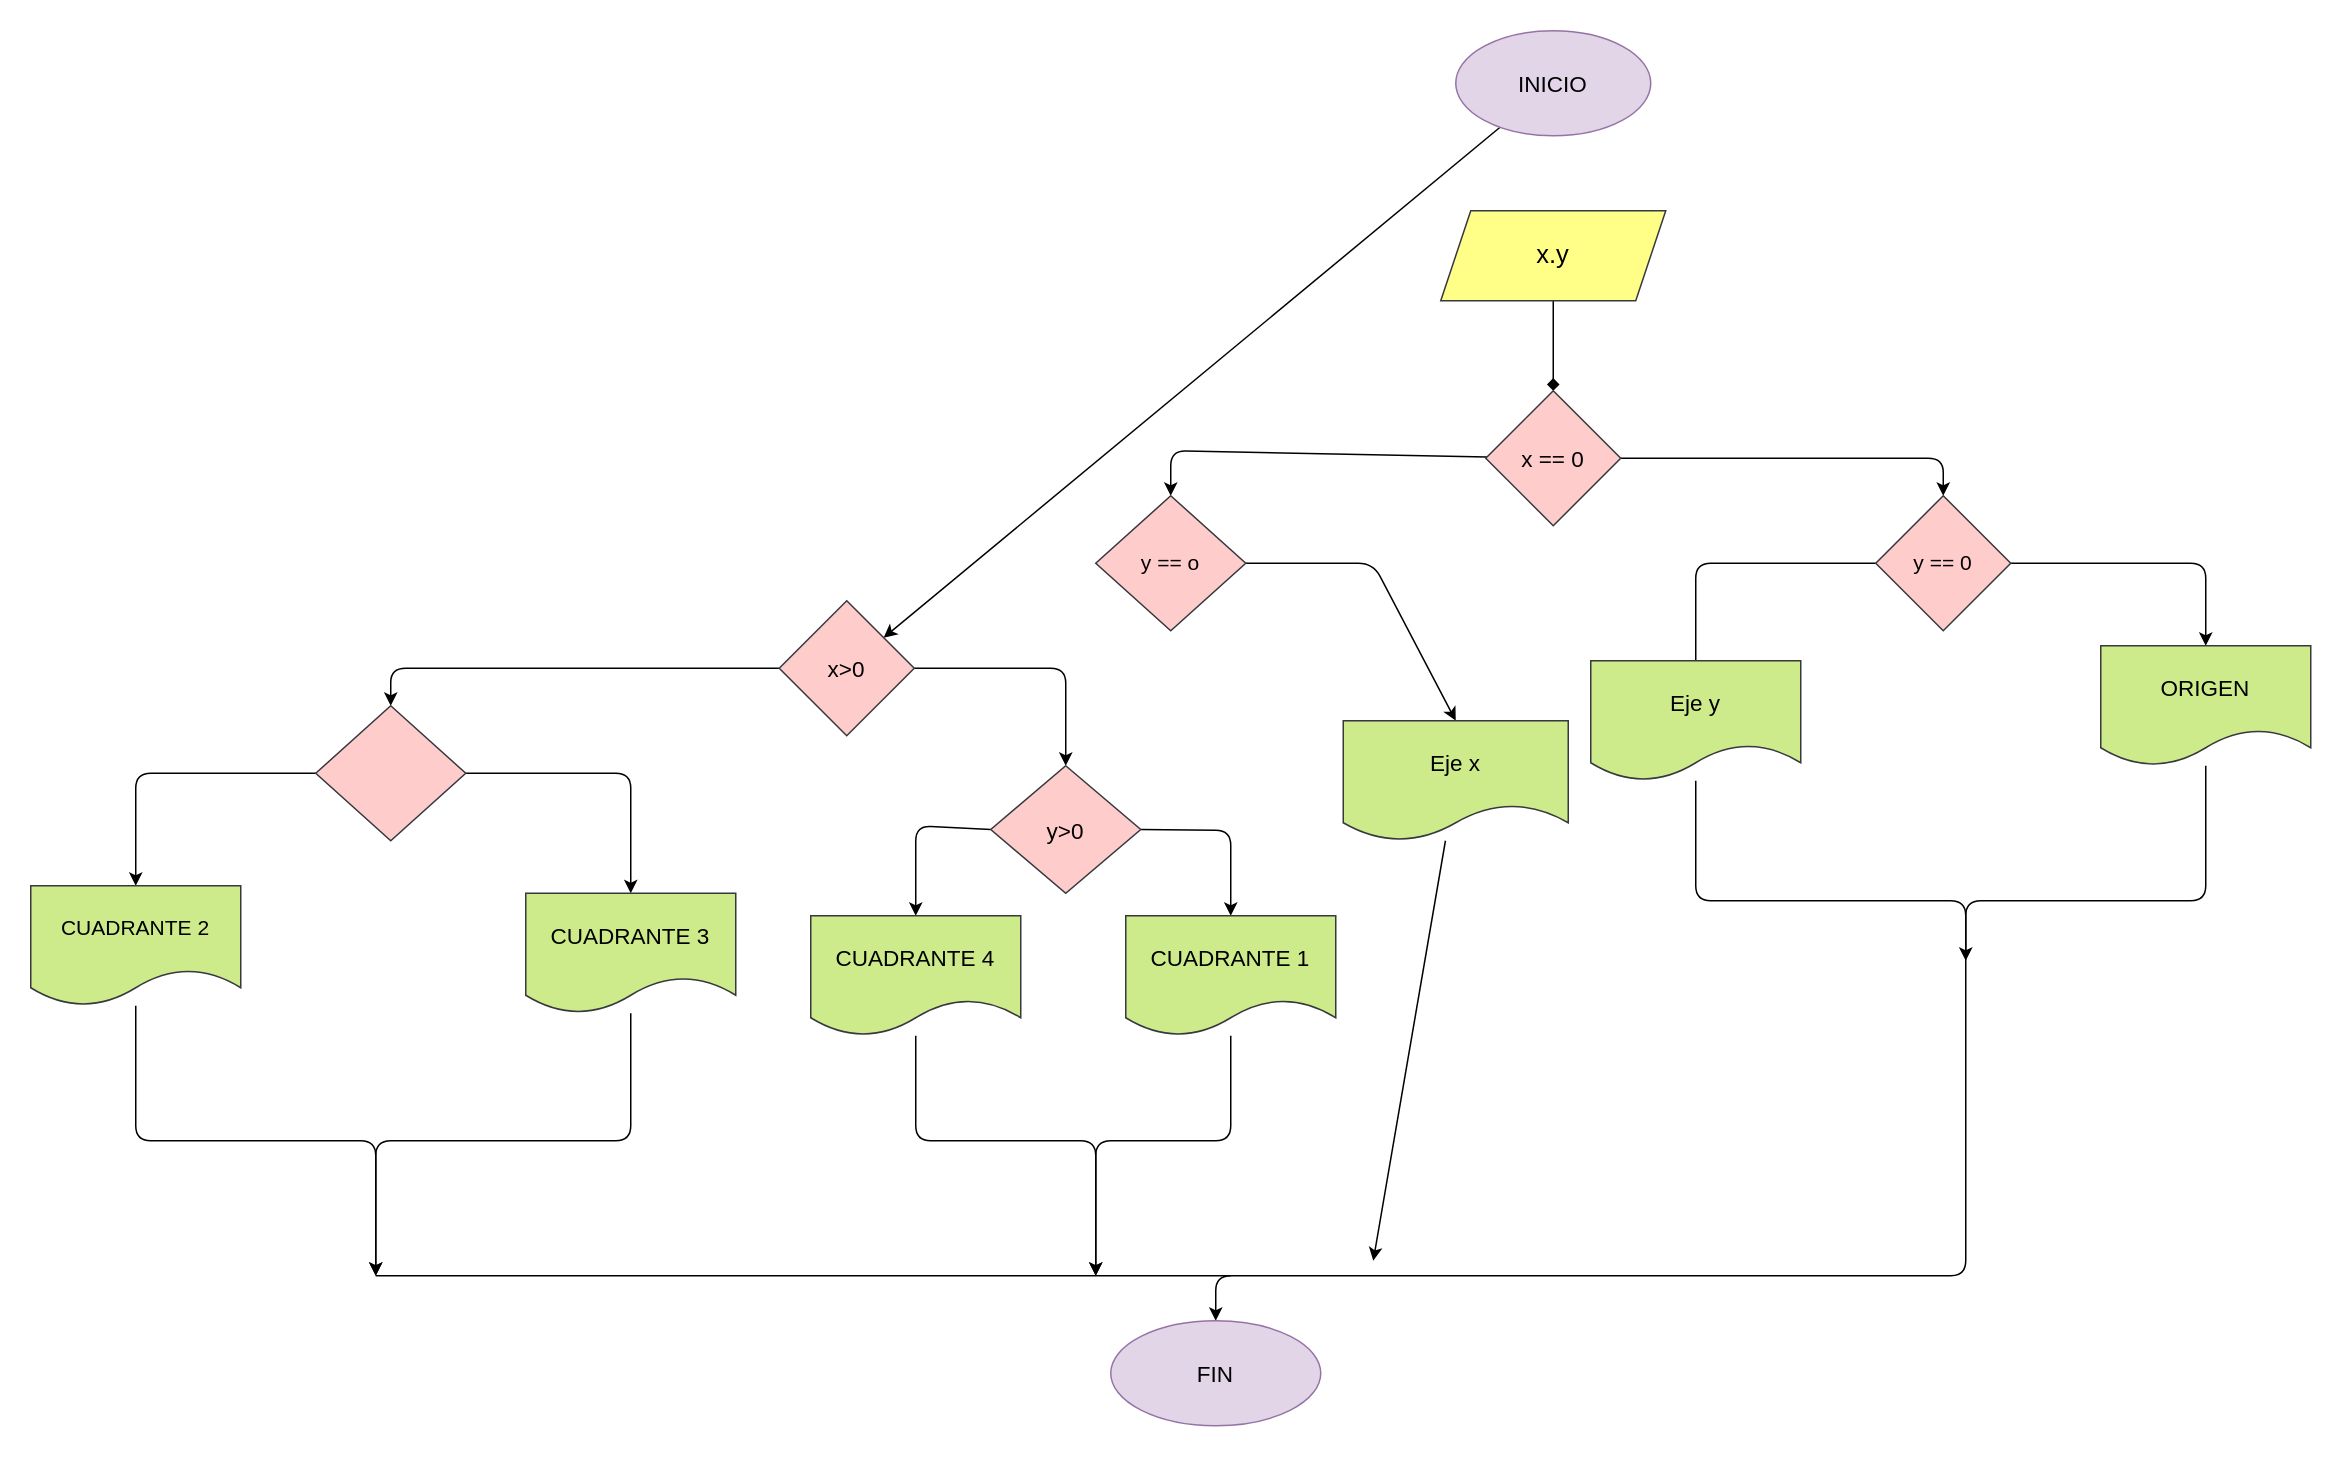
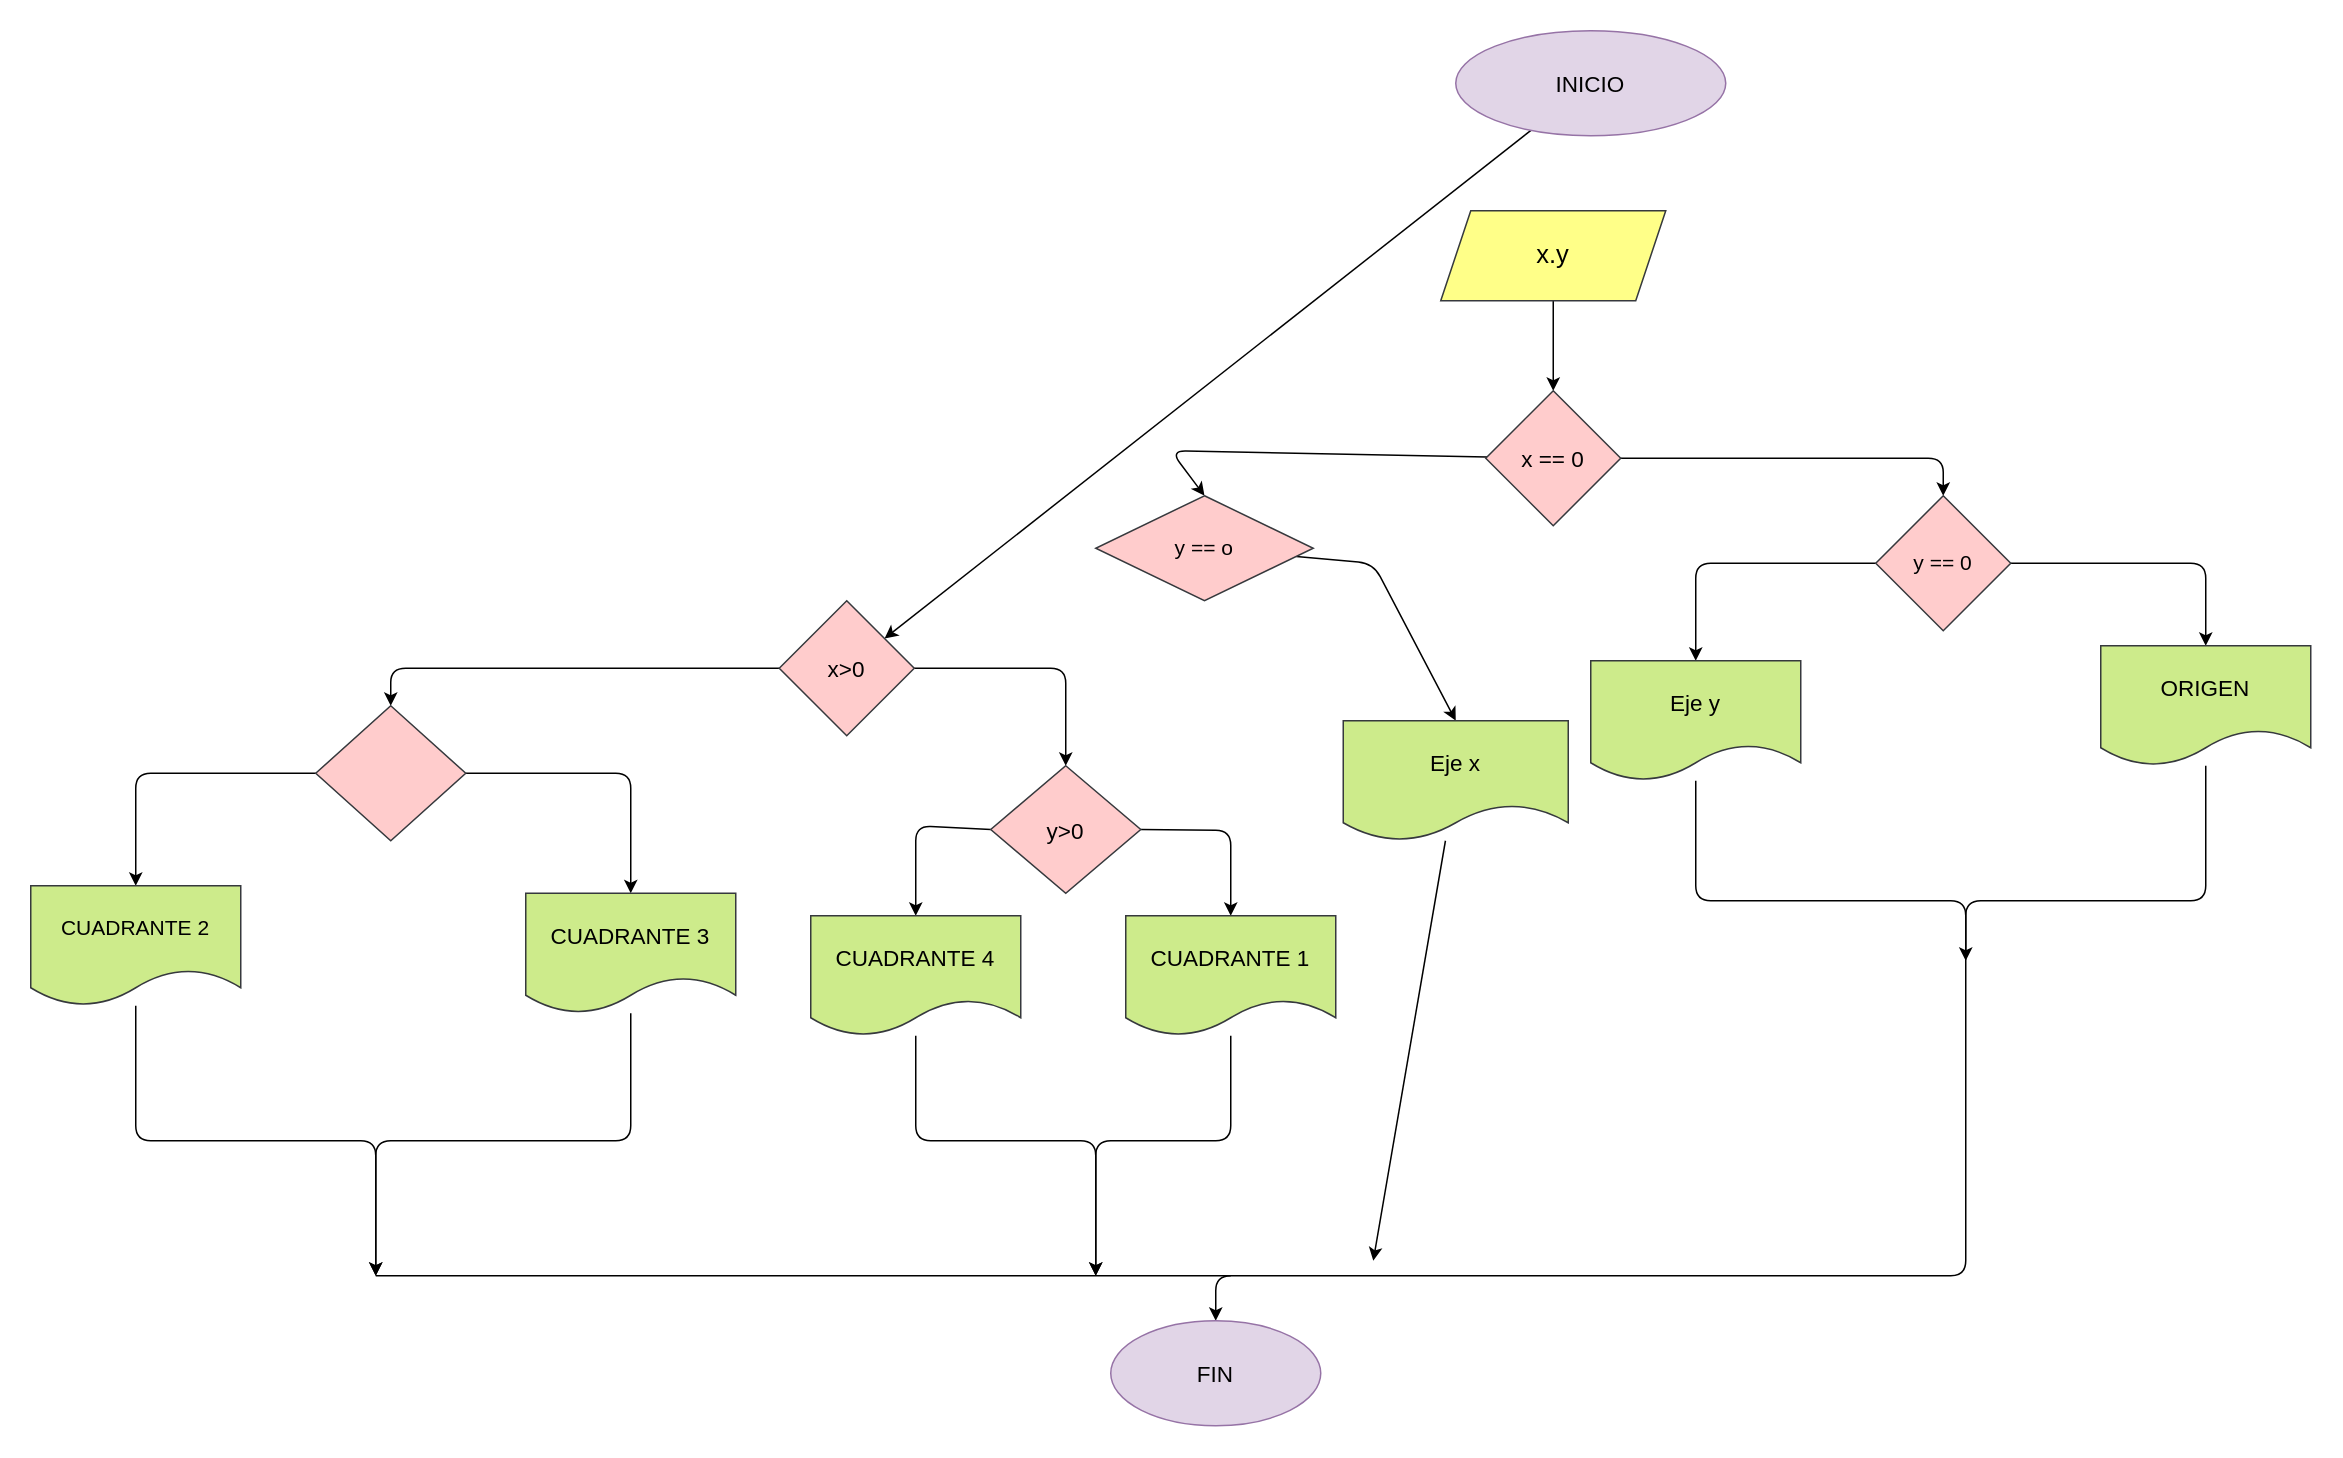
(1553, 83) -> (1591, 83)
(1553, 378) -> (1553, 379)
(1171, 563) -> (1205, 548)
(1696, 653) -> (1696, 649)
